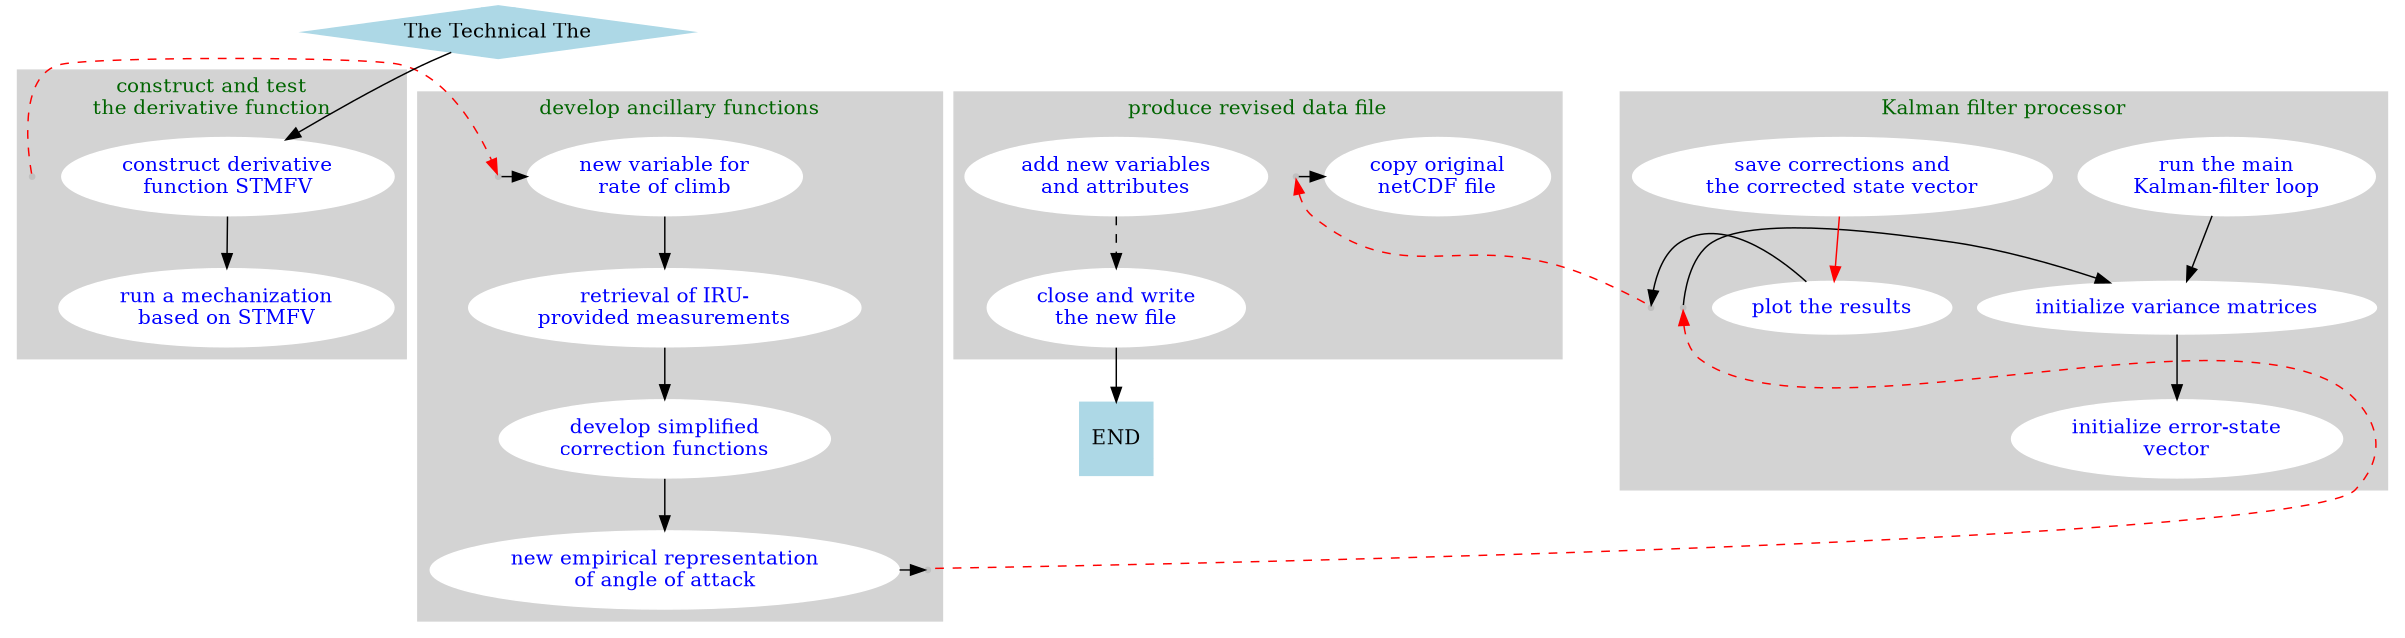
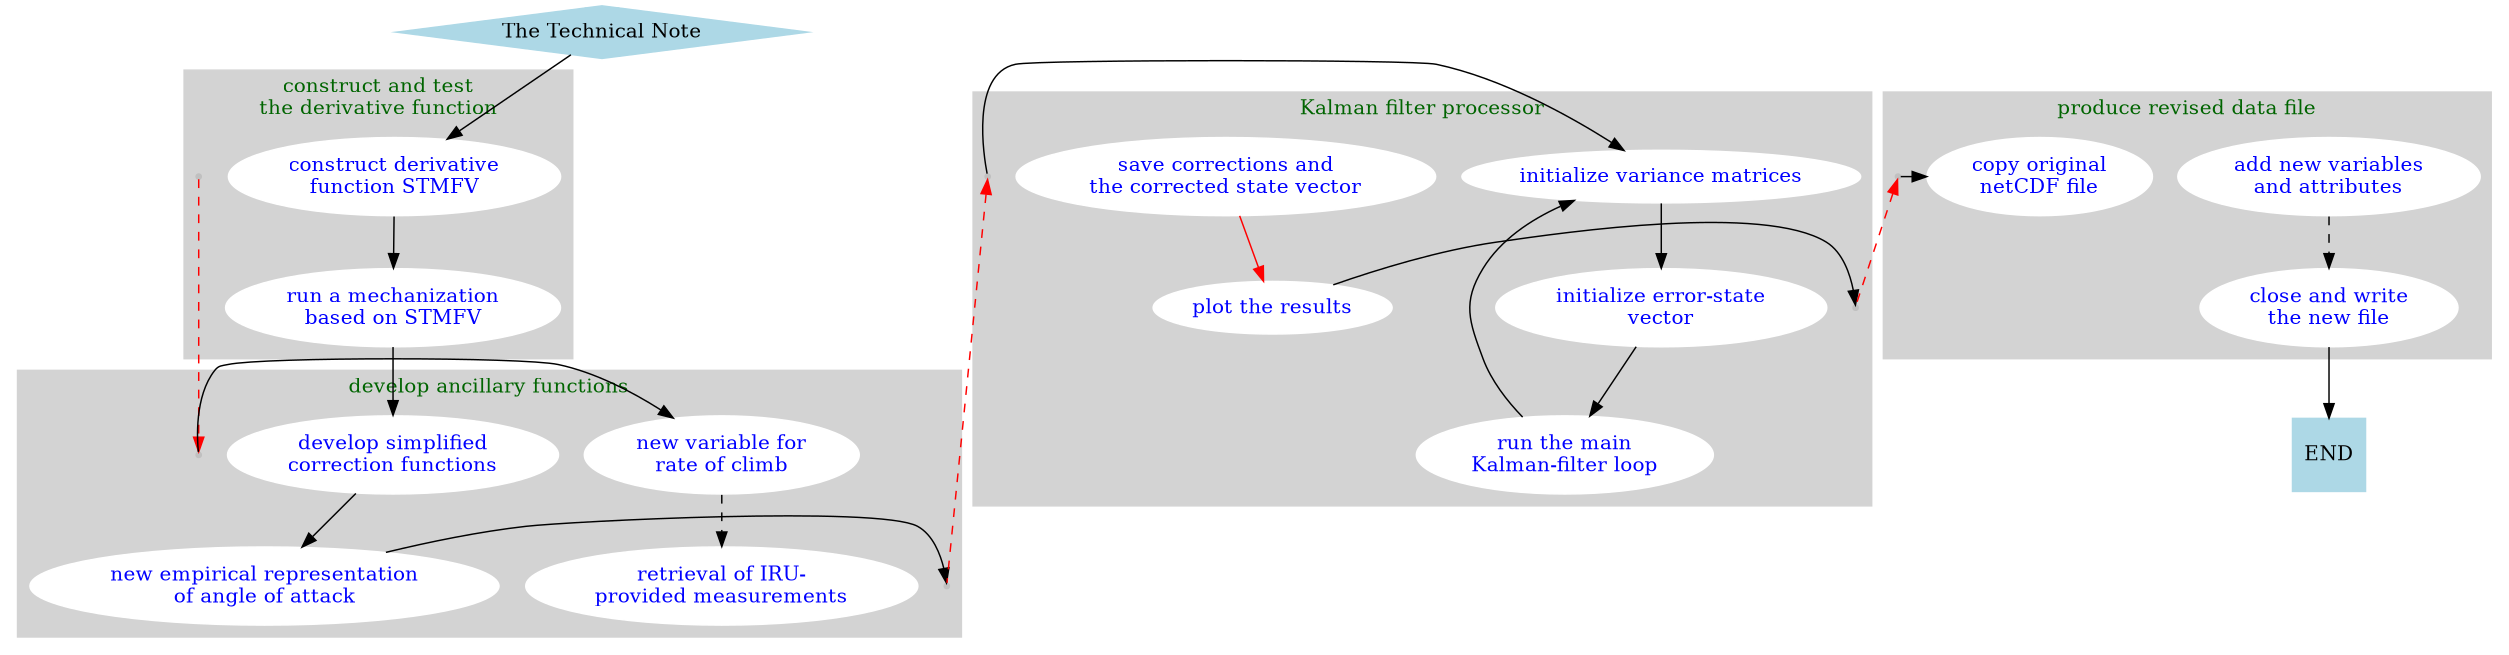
(498, 32) -> (602, 32)
(665, 235) -> (722, 508)
(665, 366) -> (393, 380)
none -> (1617, 375)
